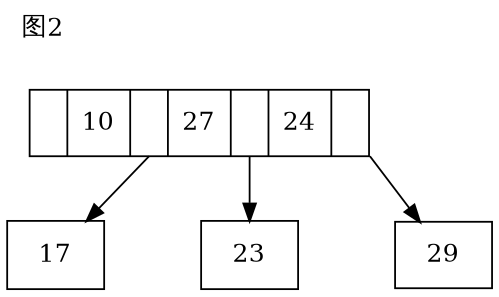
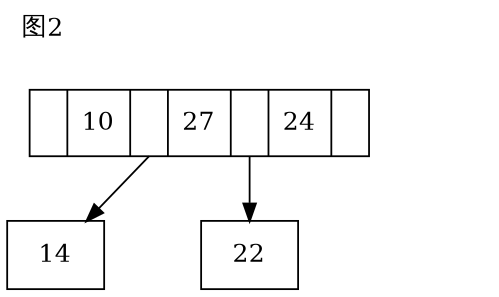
(56, 255) -> (56, 255)
(250, 255) -> (250, 255)
(444, 255) -> none
